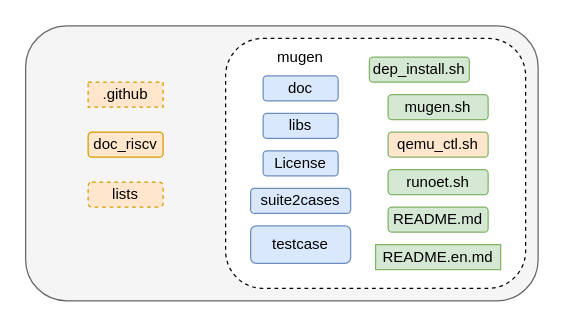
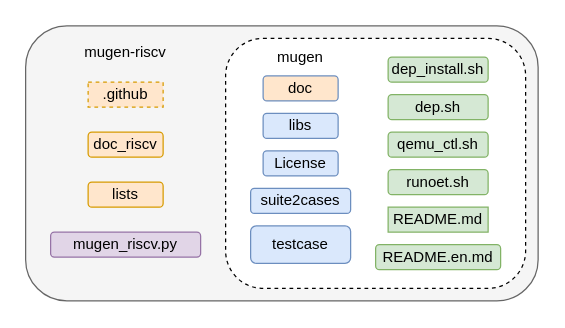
none -> (126, 52)
(419, 69) -> (438, 69)
(301, 88) -> (301, 88)
(438, 107) -> (438, 107)
(438, 144) -> (438, 144)
(126, 194) -> (126, 194)
(438, 219) -> (438, 219)
none -> (126, 244)
(438, 257) -> (438, 257)
